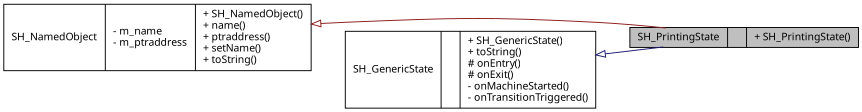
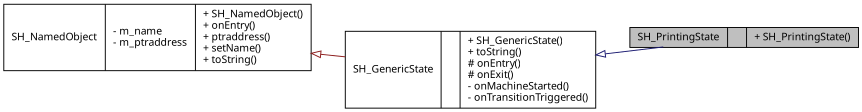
(493, 19) -> (333, 56)
(224, 26) -> (229, 26)
